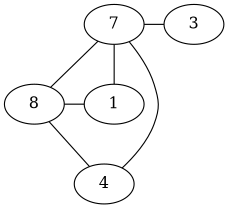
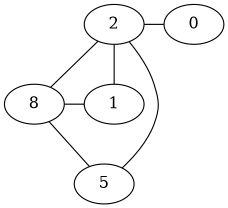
(114, 24) -> (114, 24)
(194, 24) -> (194, 24)
(104, 184) -> (104, 184)
